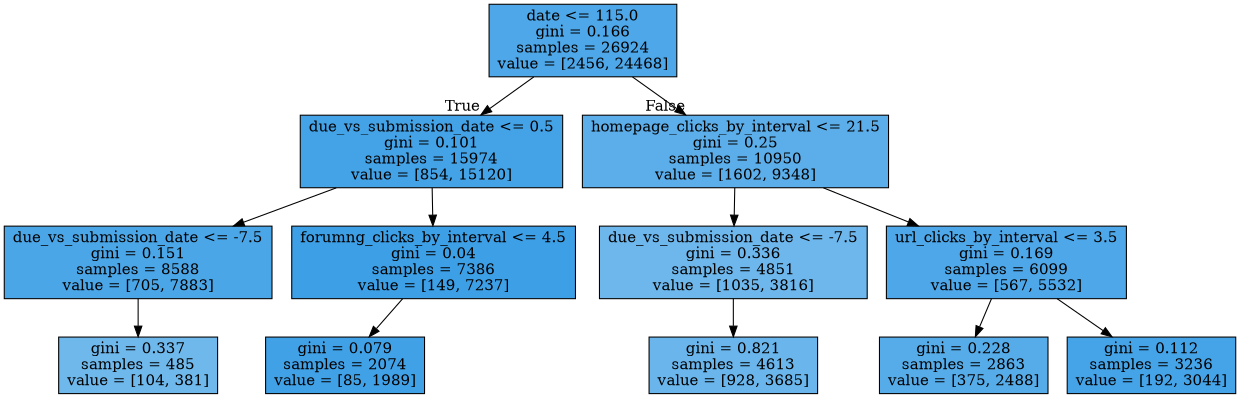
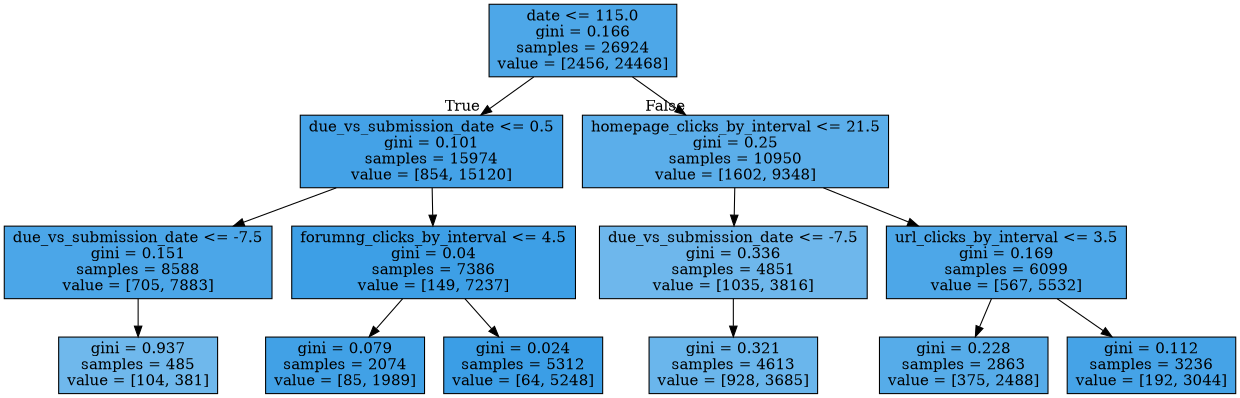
(138, 365) -> (138, 365)
none -> (523, 365)
(733, 365) -> (733, 365)
